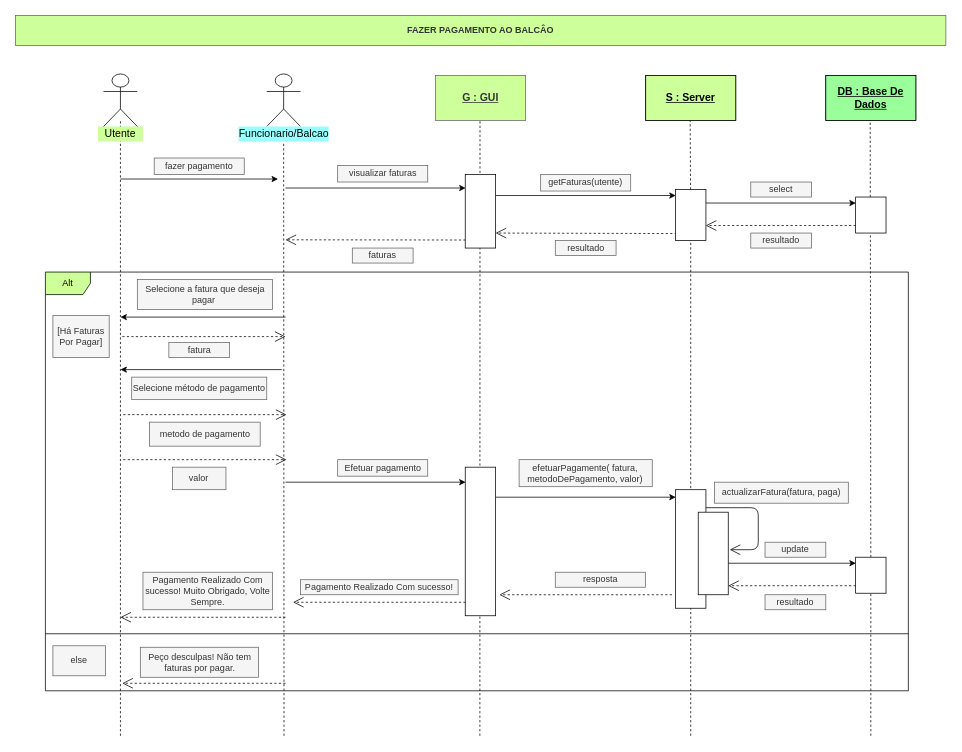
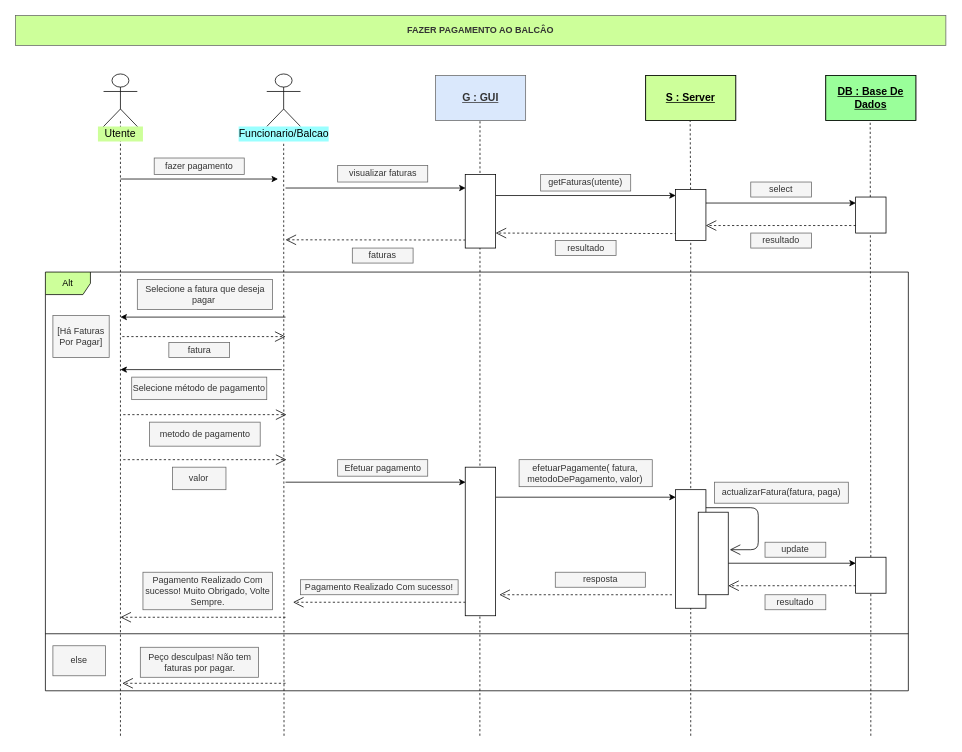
(480, 98) -> (480, 98)
